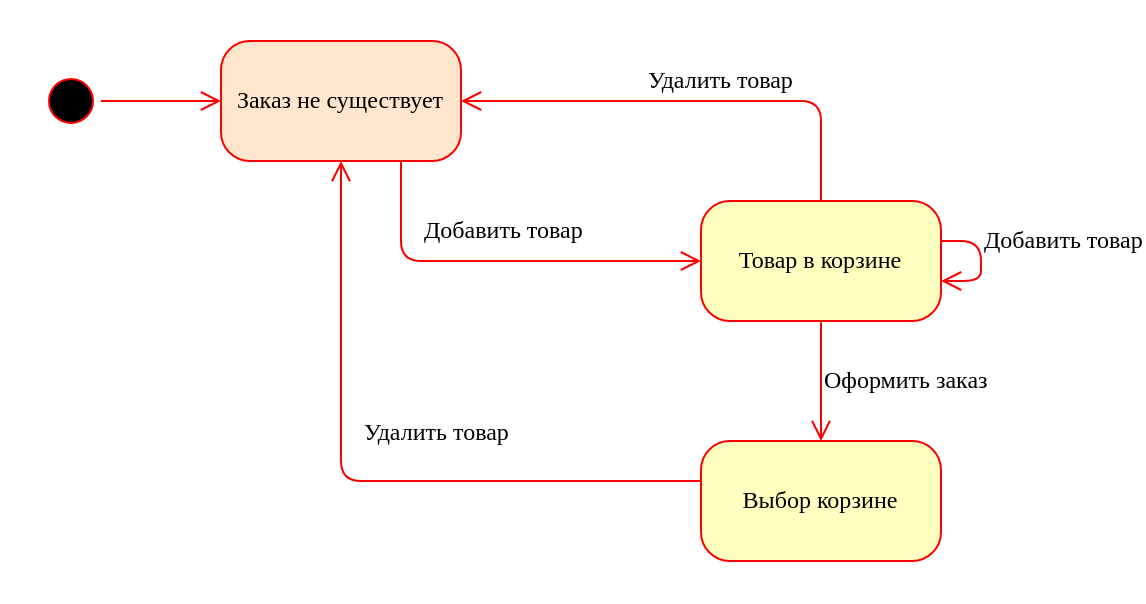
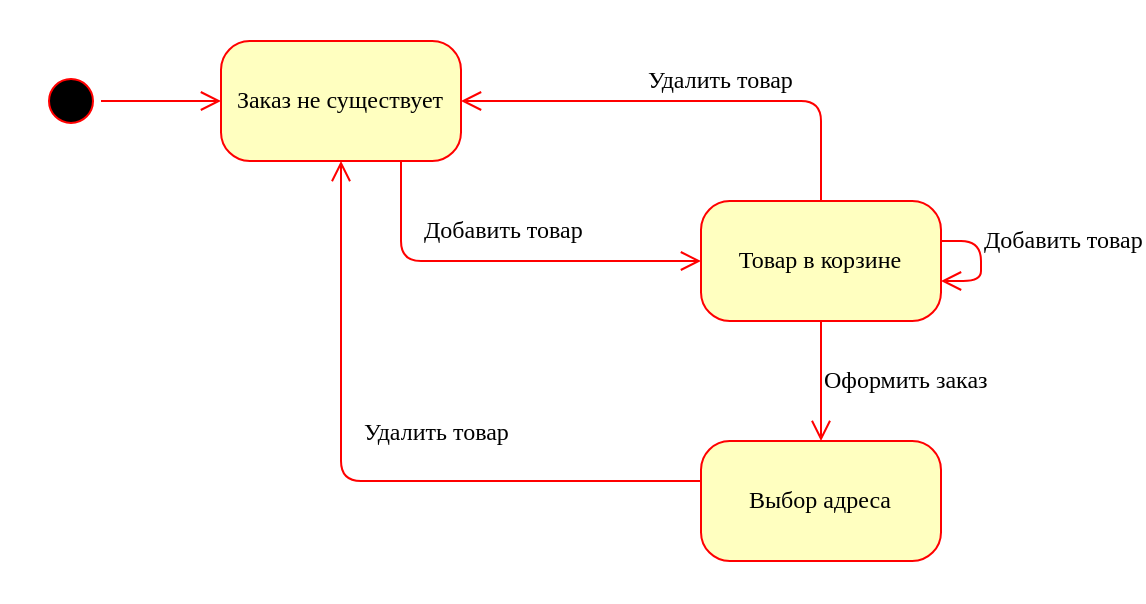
(341, 101) -> (341, 101)
(821, 501) -> (821, 501)
